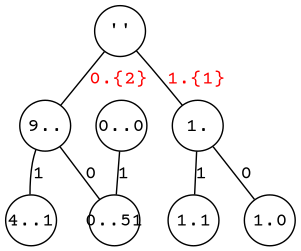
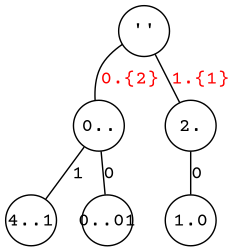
(45, 126) -> (99, 126)
(121, 126) -> none
(198, 126) -> (191, 126)
(114, 220) -> (107, 220)
(194, 220) -> none
